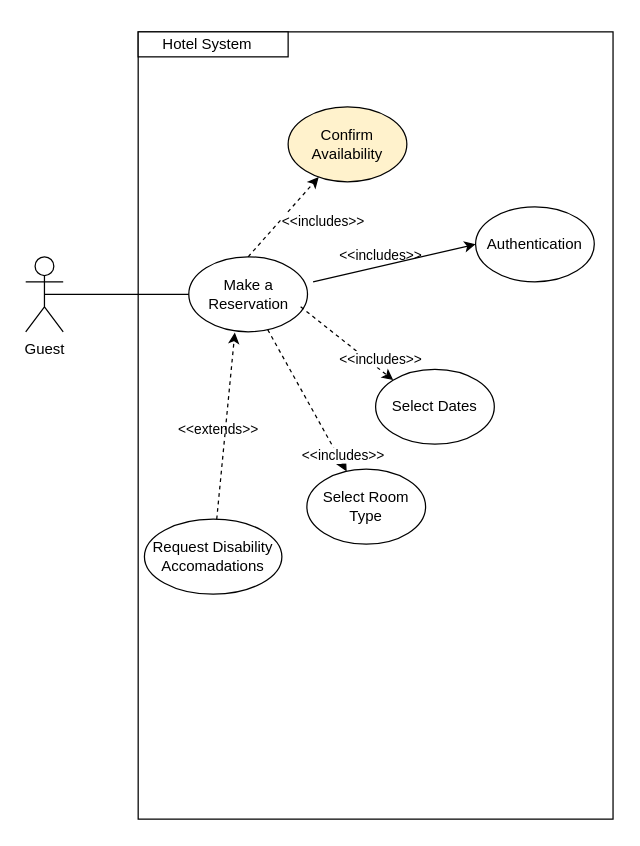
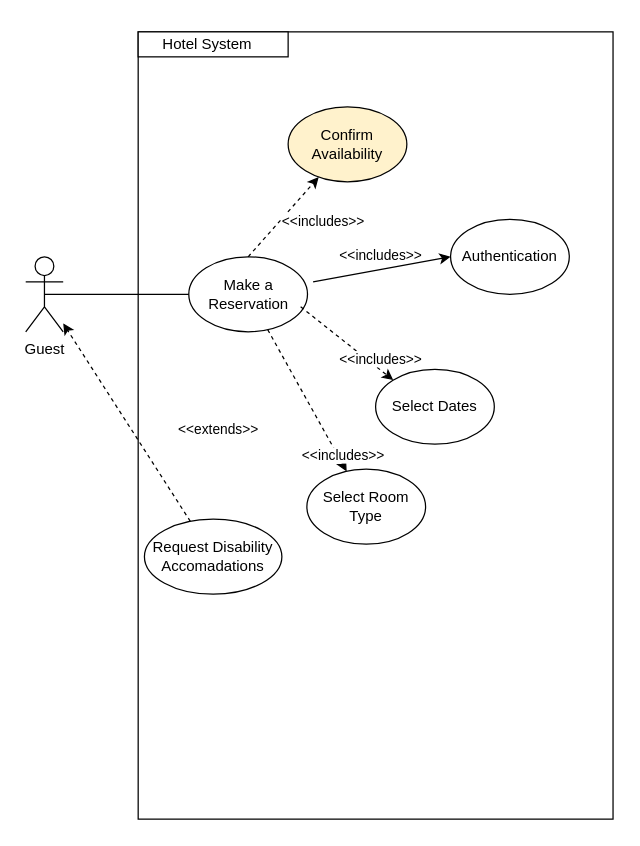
(535, 244) -> (510, 257)
(225, 432) -> (129, 426)
